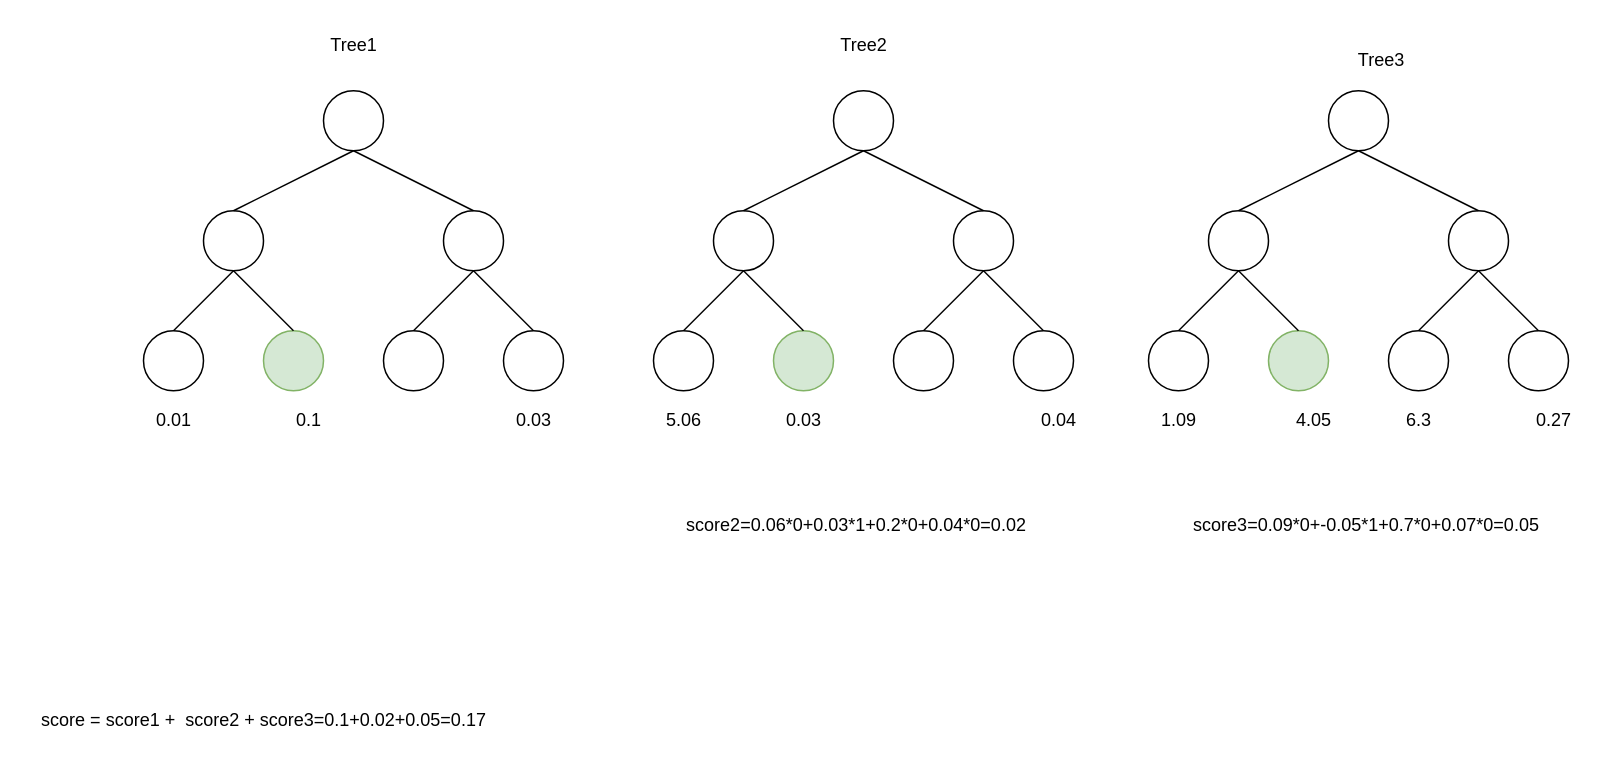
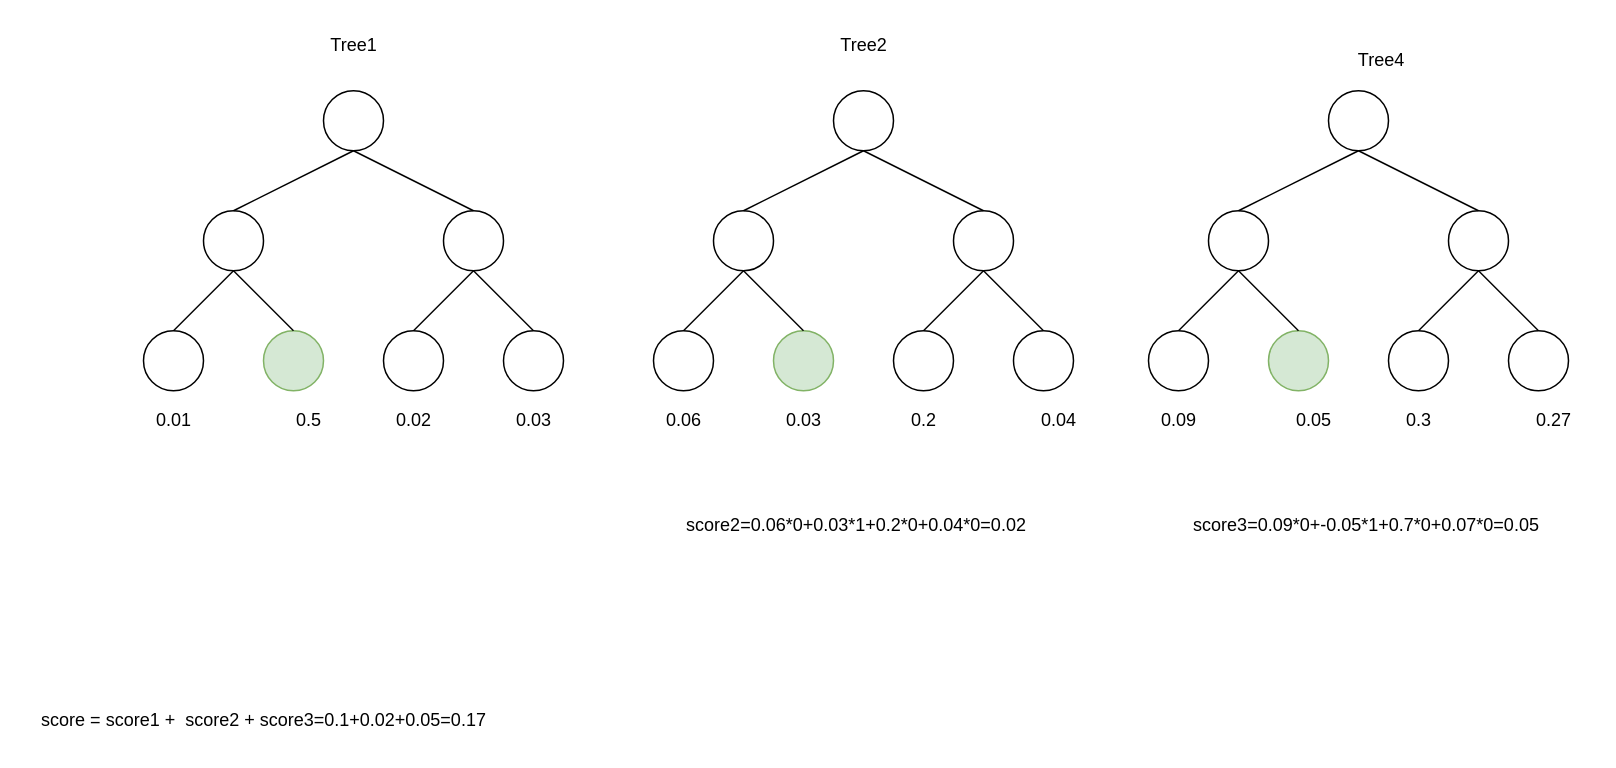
(1382, 61) -> (1382, 61)
(309, 421) -> (309, 421)
none -> (413, 421)
(684, 421) -> (684, 421)
none -> (923, 421)
(1179, 421) -> (1179, 421)
(1314, 421) -> (1314, 421)
(1419, 421) -> (1419, 421)
